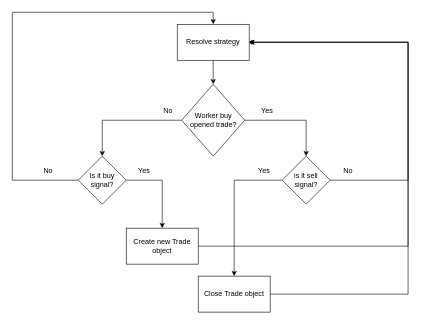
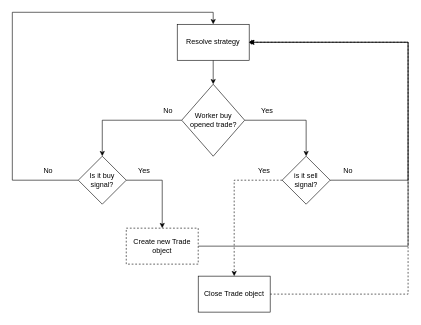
(234, 202) -> (234, 202)
(162, 246) -> (162, 246)
(362, 294) -> (362, 294)
